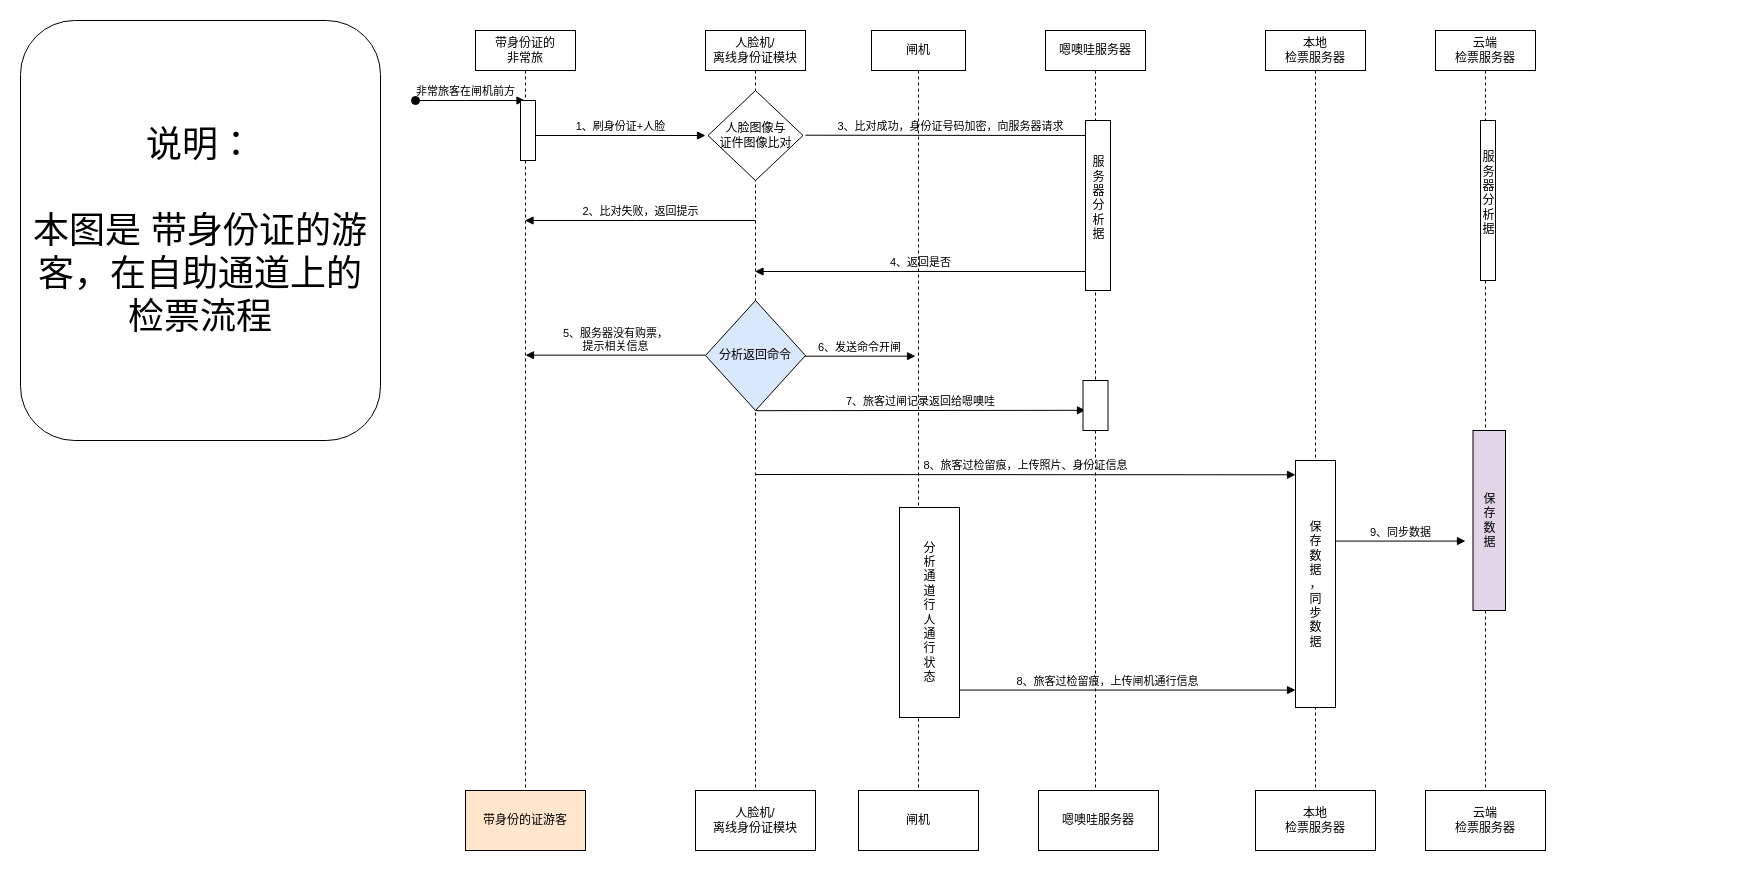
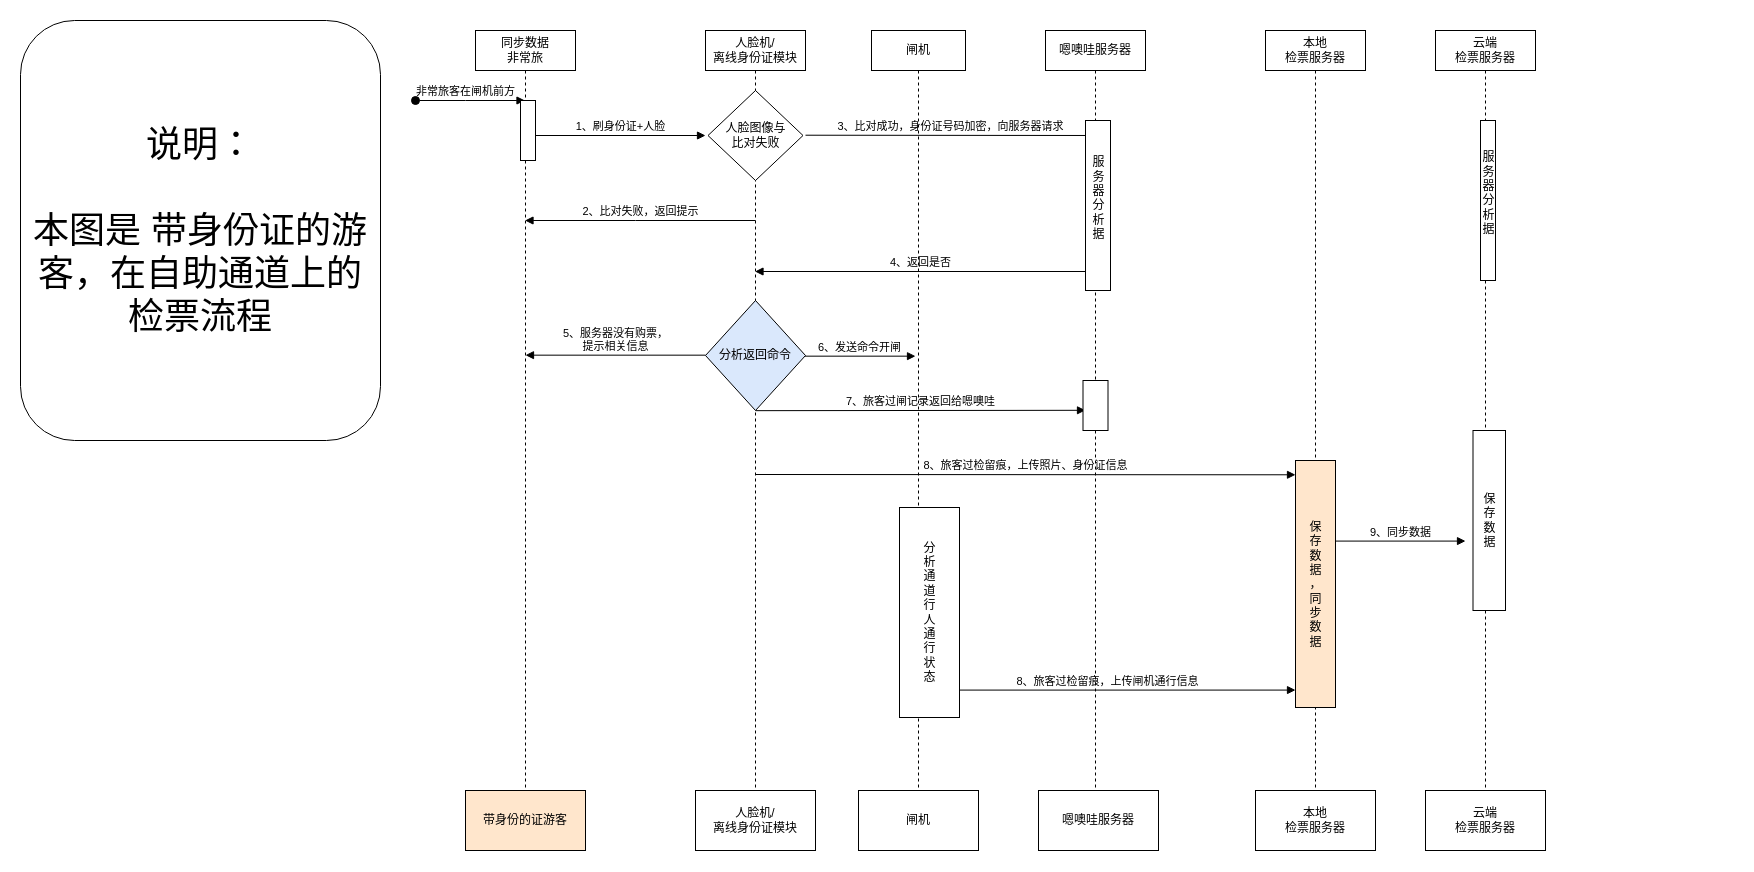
(526, 51) -> (526, 51)
(756, 136) -> (756, 136)
(1489, 521) -> (1489, 521)
(1316, 584) -> (1316, 584)
